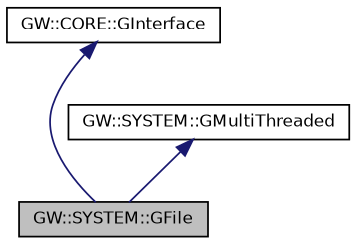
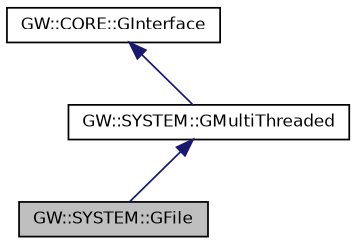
(51, 131) -> (168, 80)
